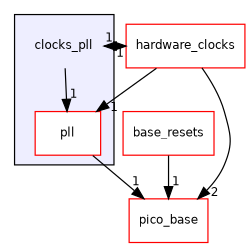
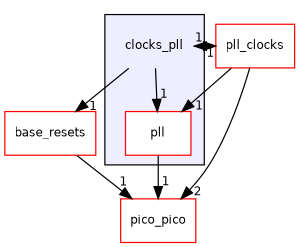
(186, 46) -> (255, 46)
none -> (112, 82)
(169, 221) -> (158, 221)
